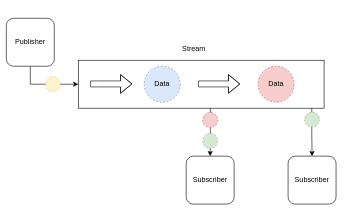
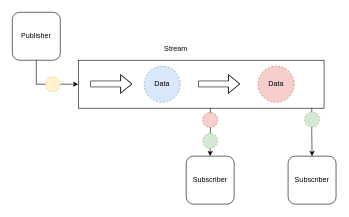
(30, 42) -> (36, 36)
(194, 49) -> (176, 49)
